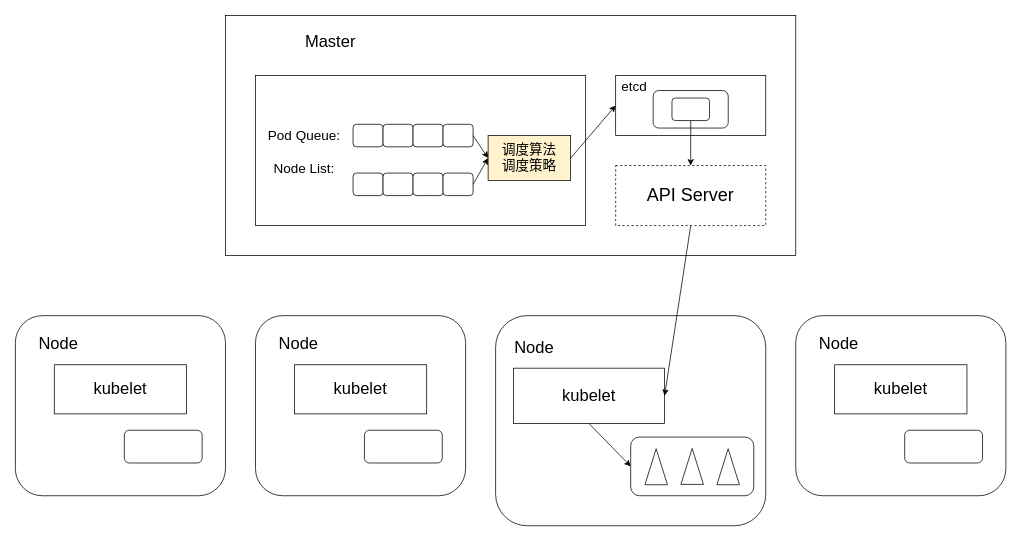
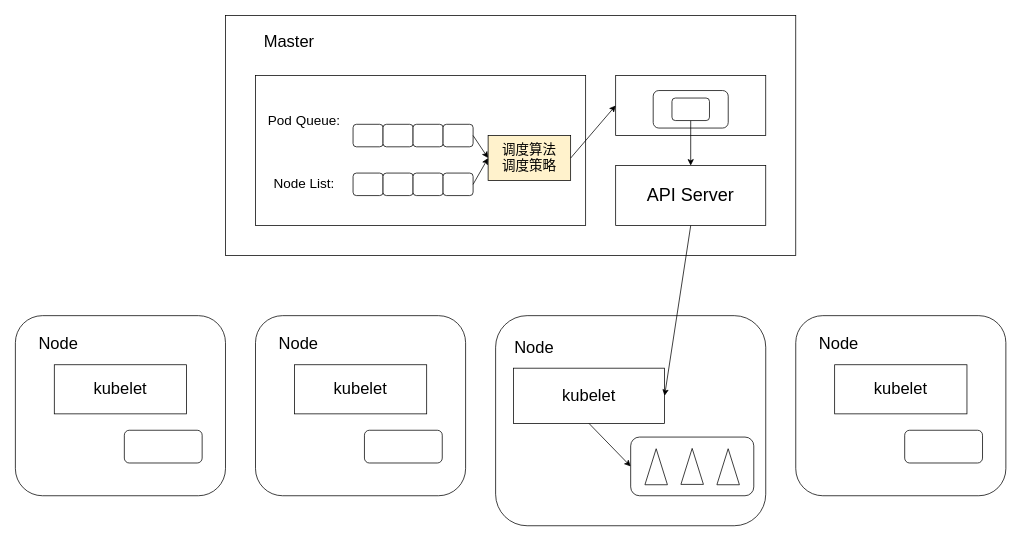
(330, 42) -> (289, 42)
(634, 87) -> none
(304, 135) -> (304, 120)
(304, 169) -> (304, 184)
(690, 195) -> (690, 195)
